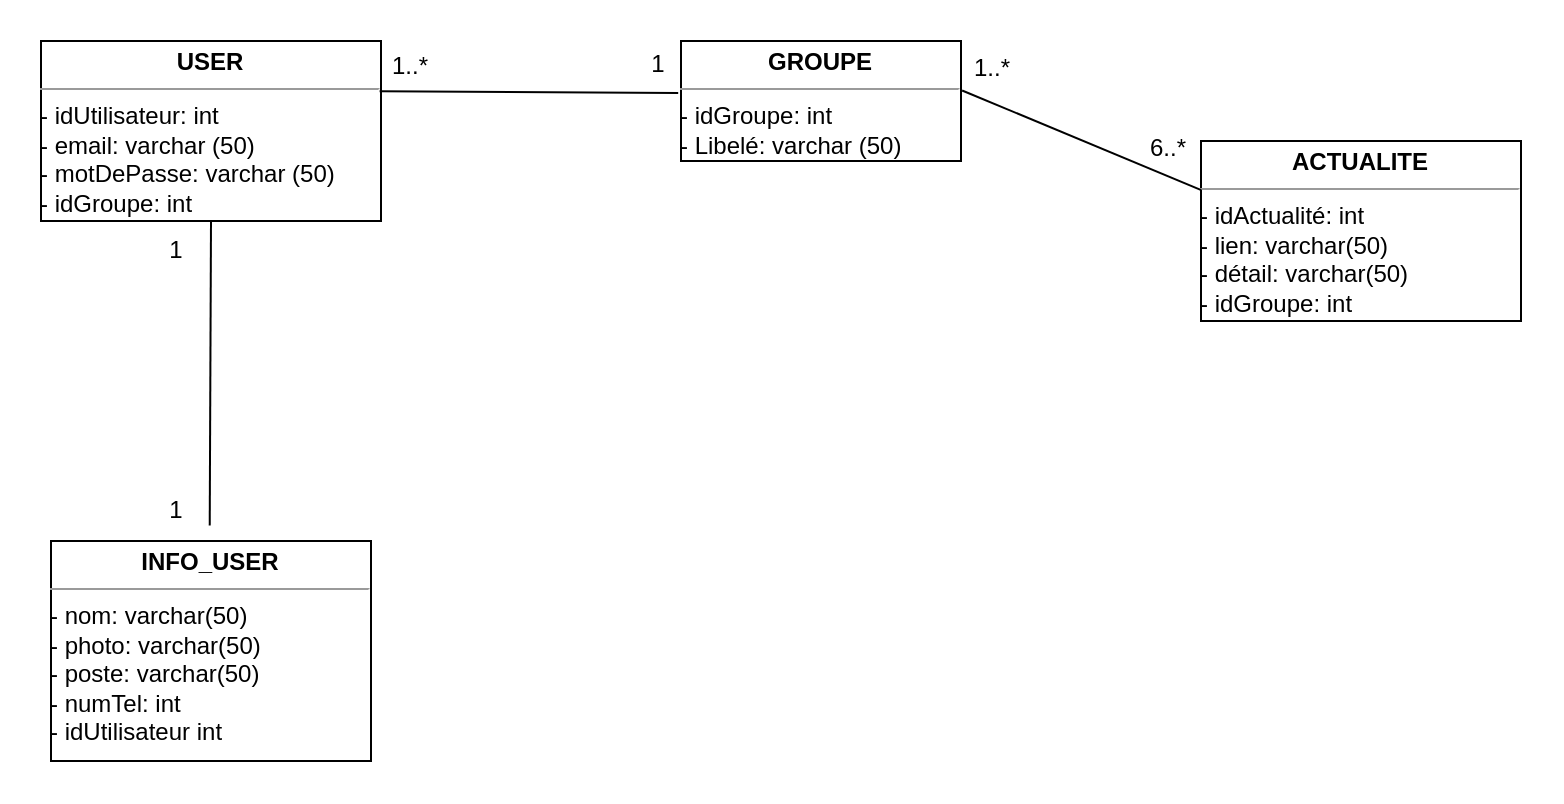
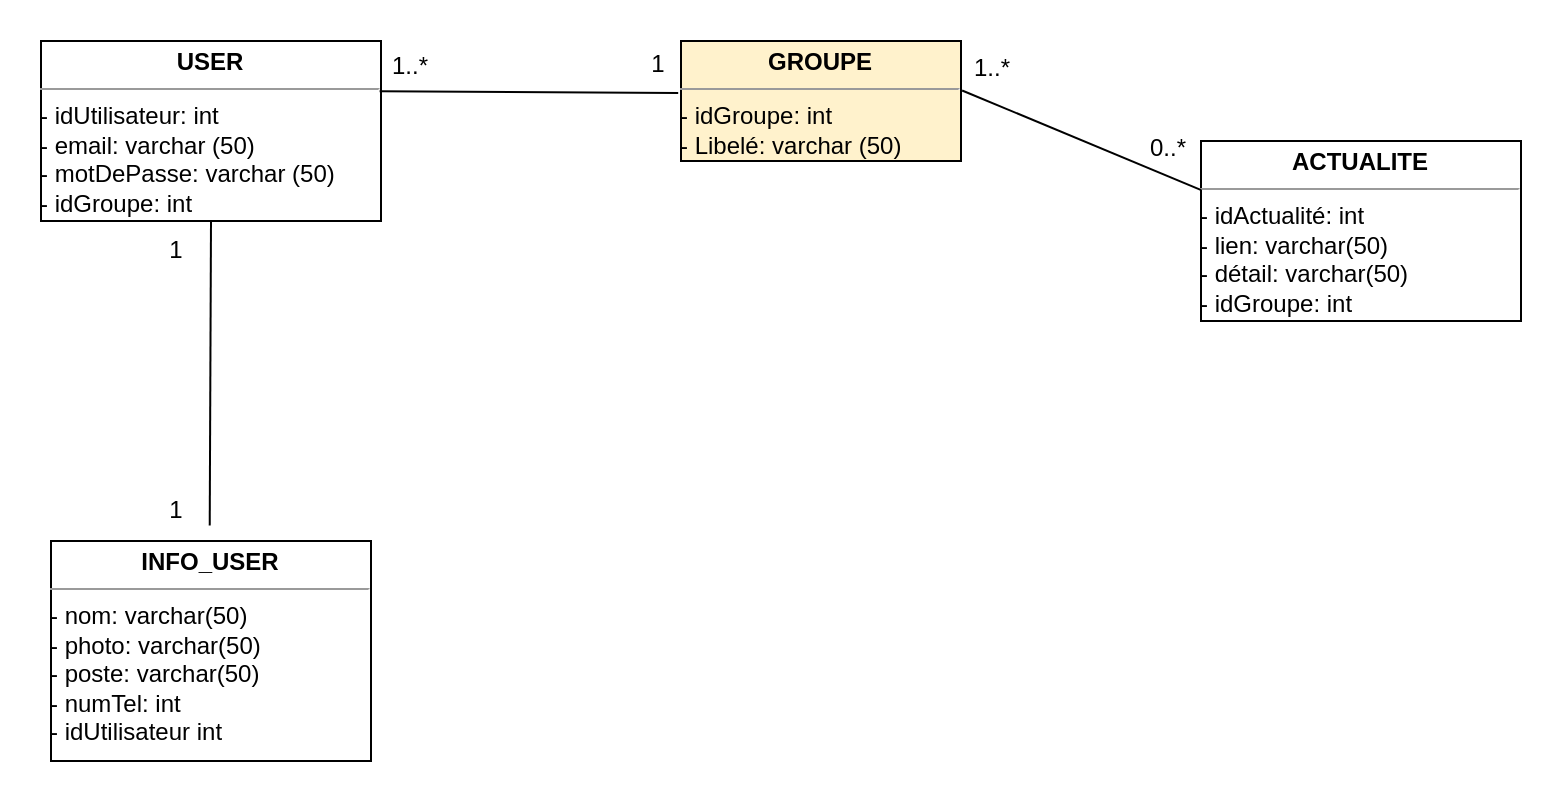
(821, 101) -> (821, 101)
(1169, 149) -> (1169, 149)
